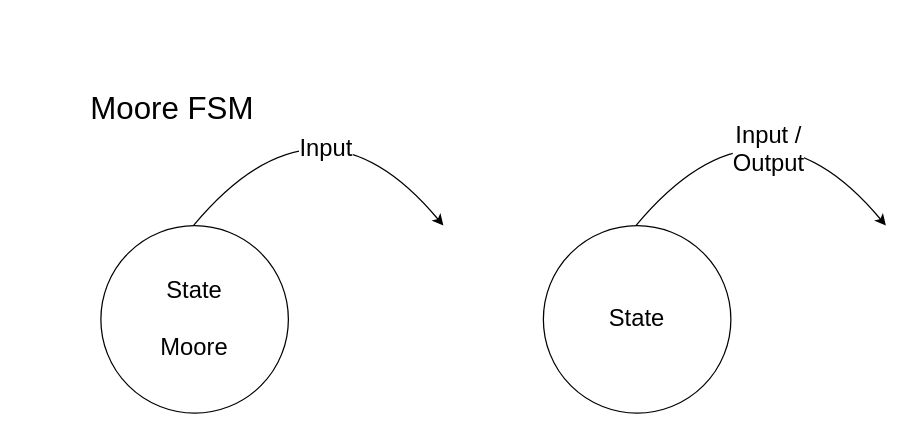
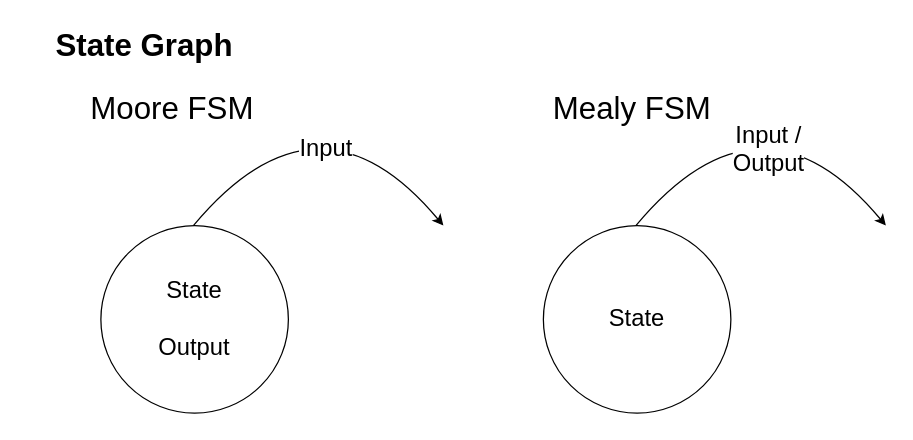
none -> (144, 44)
none -> (707, 107)
(194, 319) -> (194, 319)
